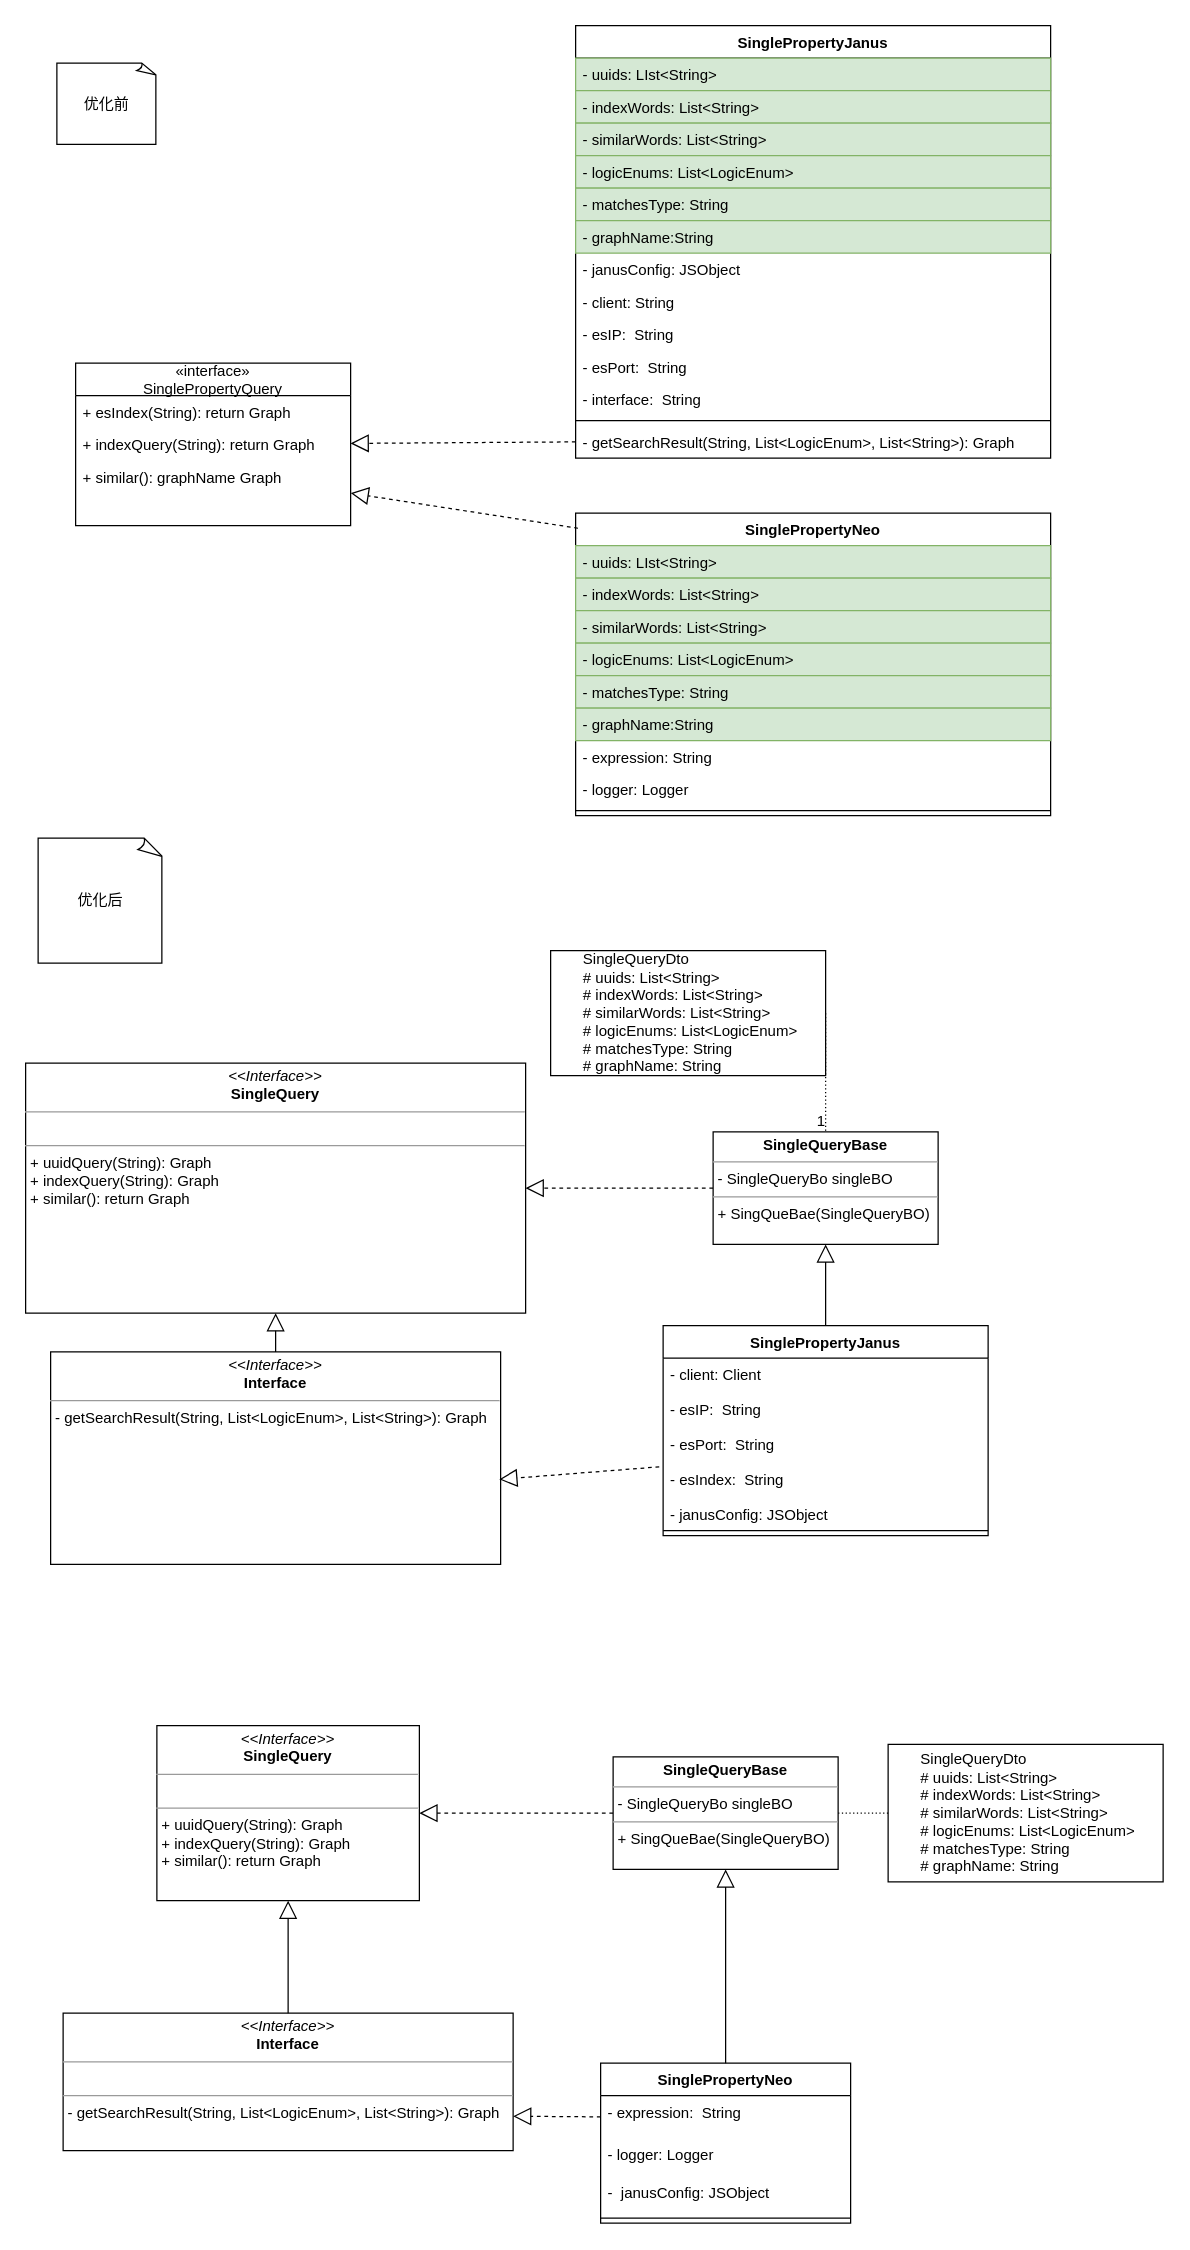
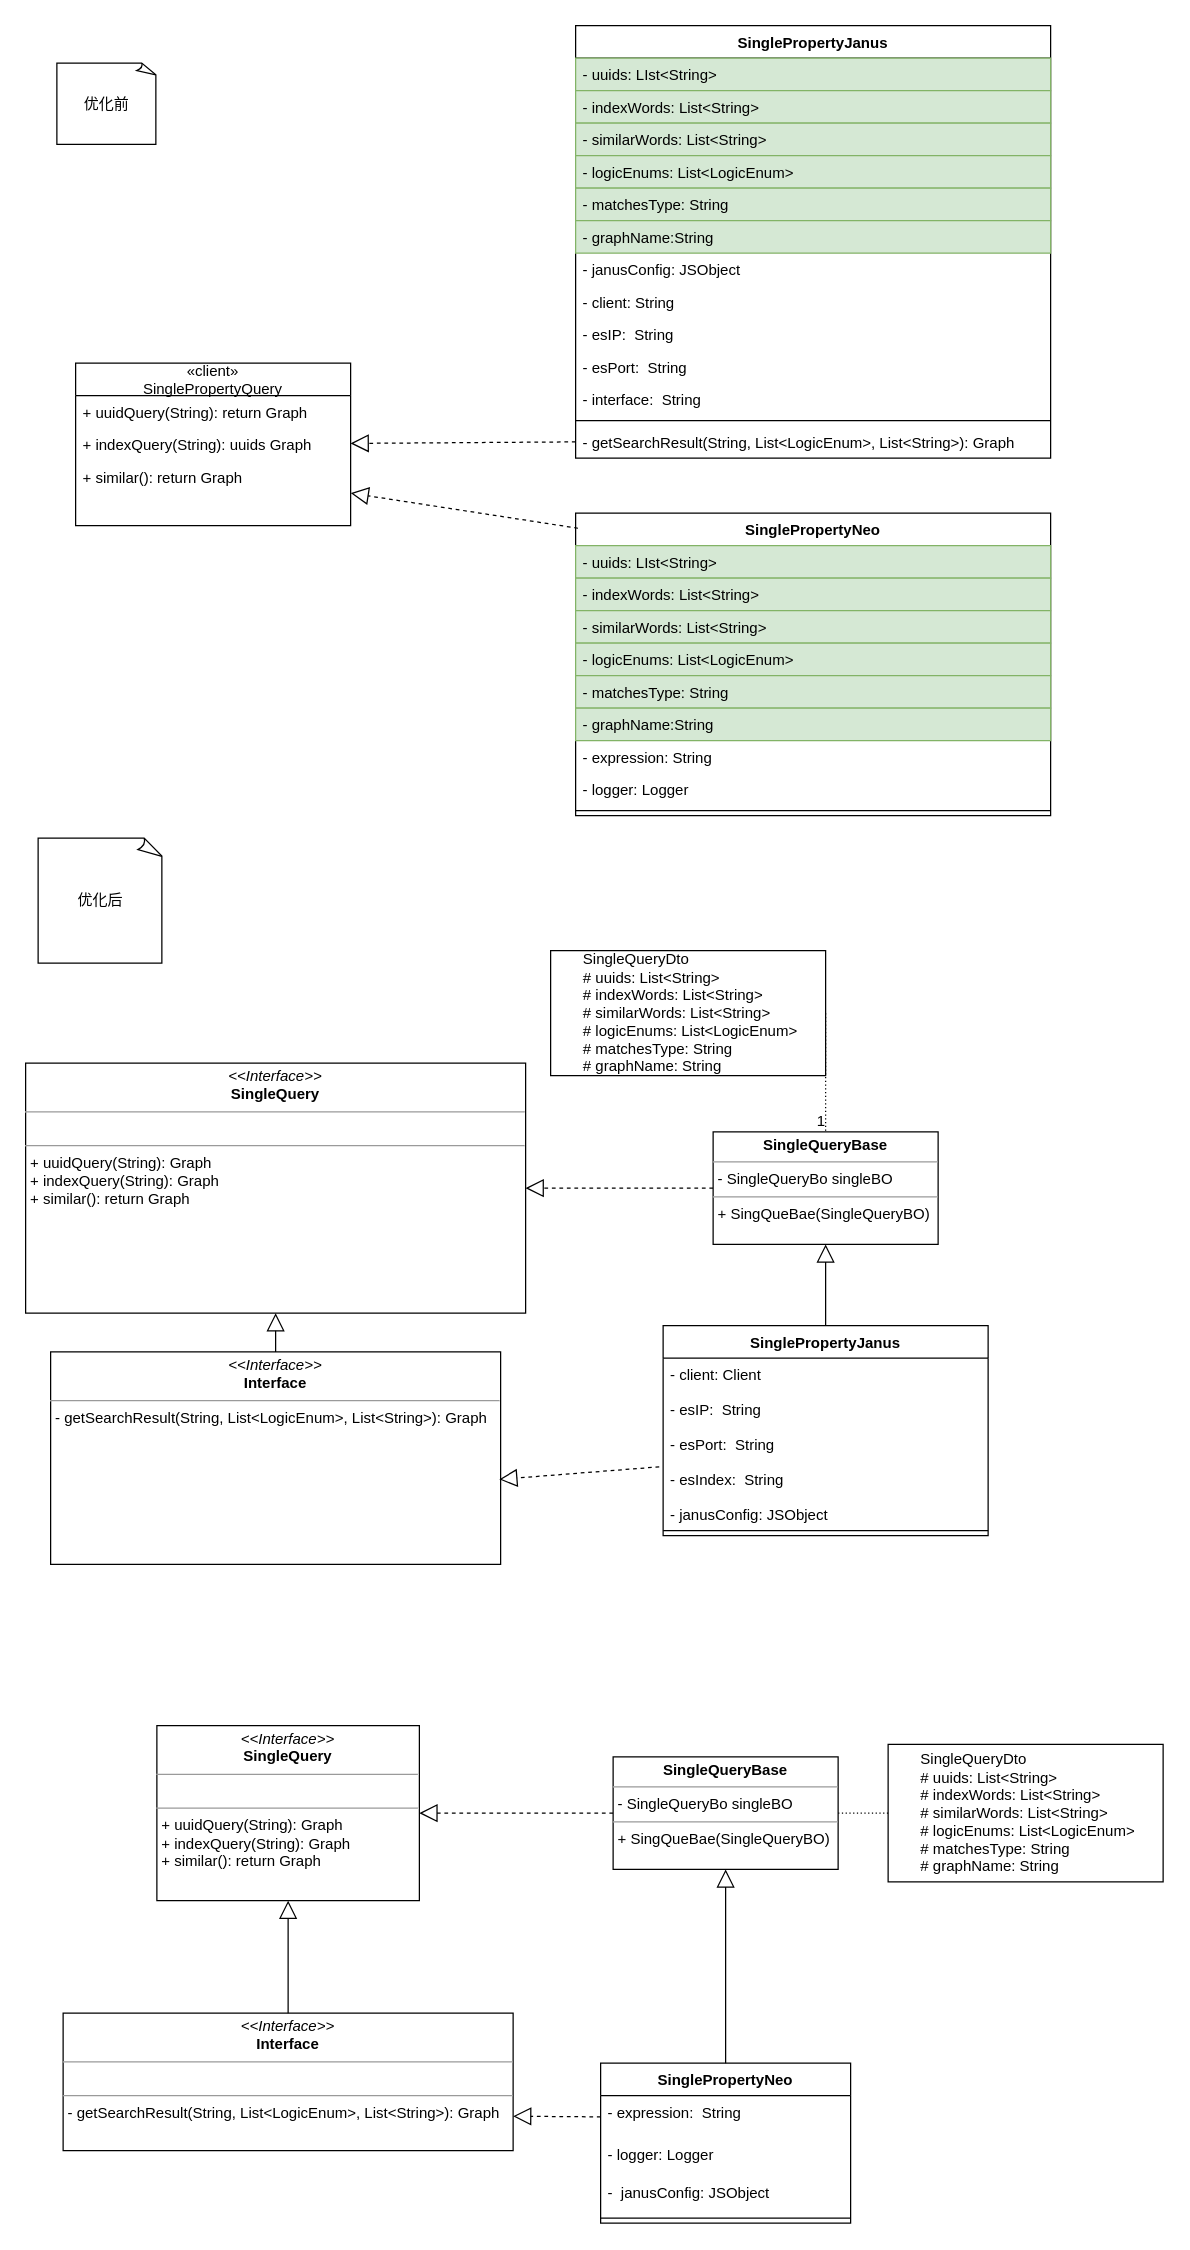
(213, 371) -> (213, 371)
(203, 413) -> (209, 413)
(214, 445) -> (207, 445)
(186, 478) -> (174, 478)
